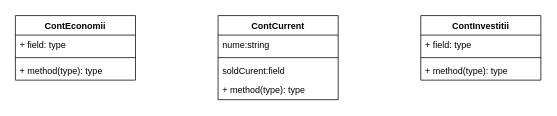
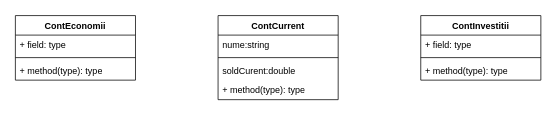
(258, 71) -> (262, 71)
